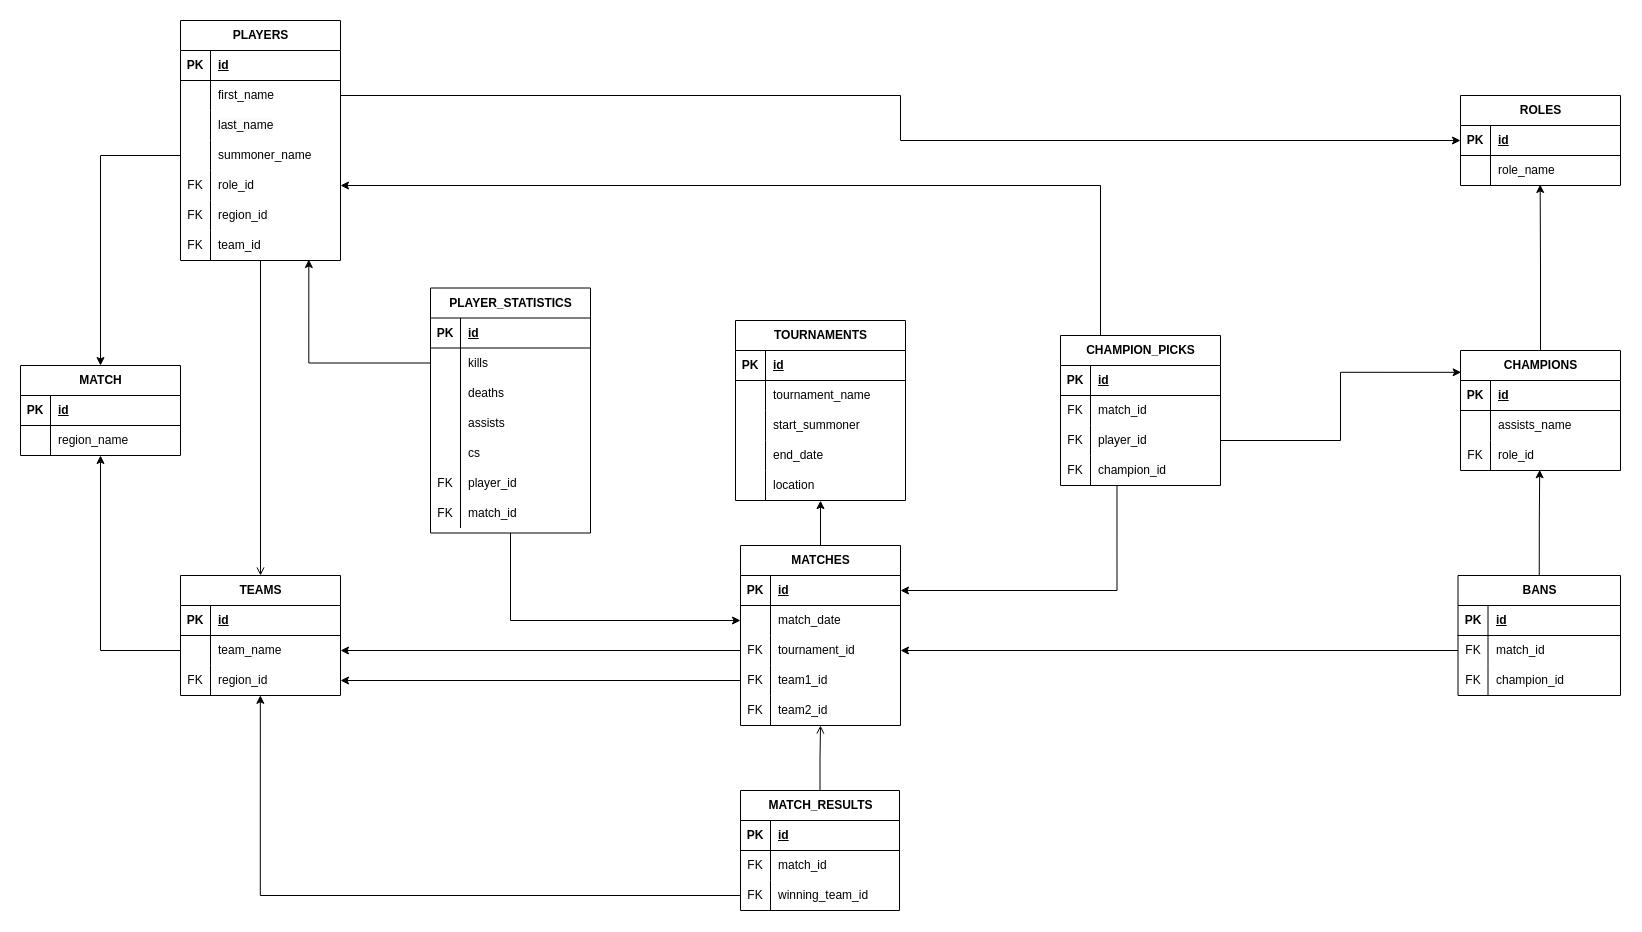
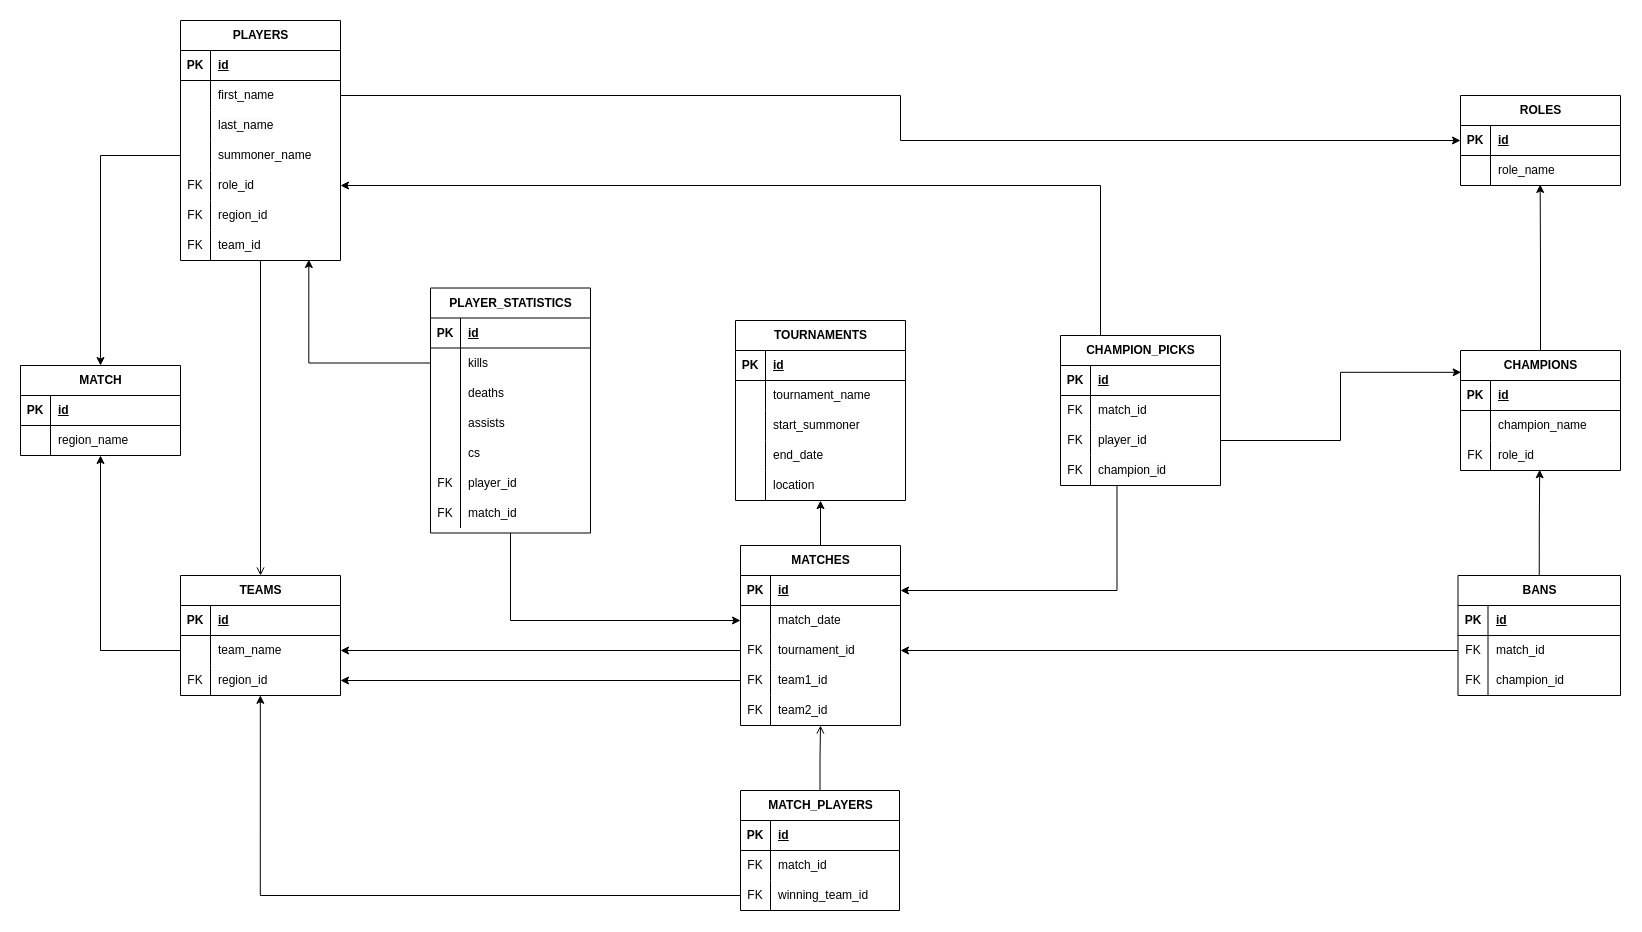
(1537, 426) -> (1541, 426)
(821, 806) -> (821, 806)
